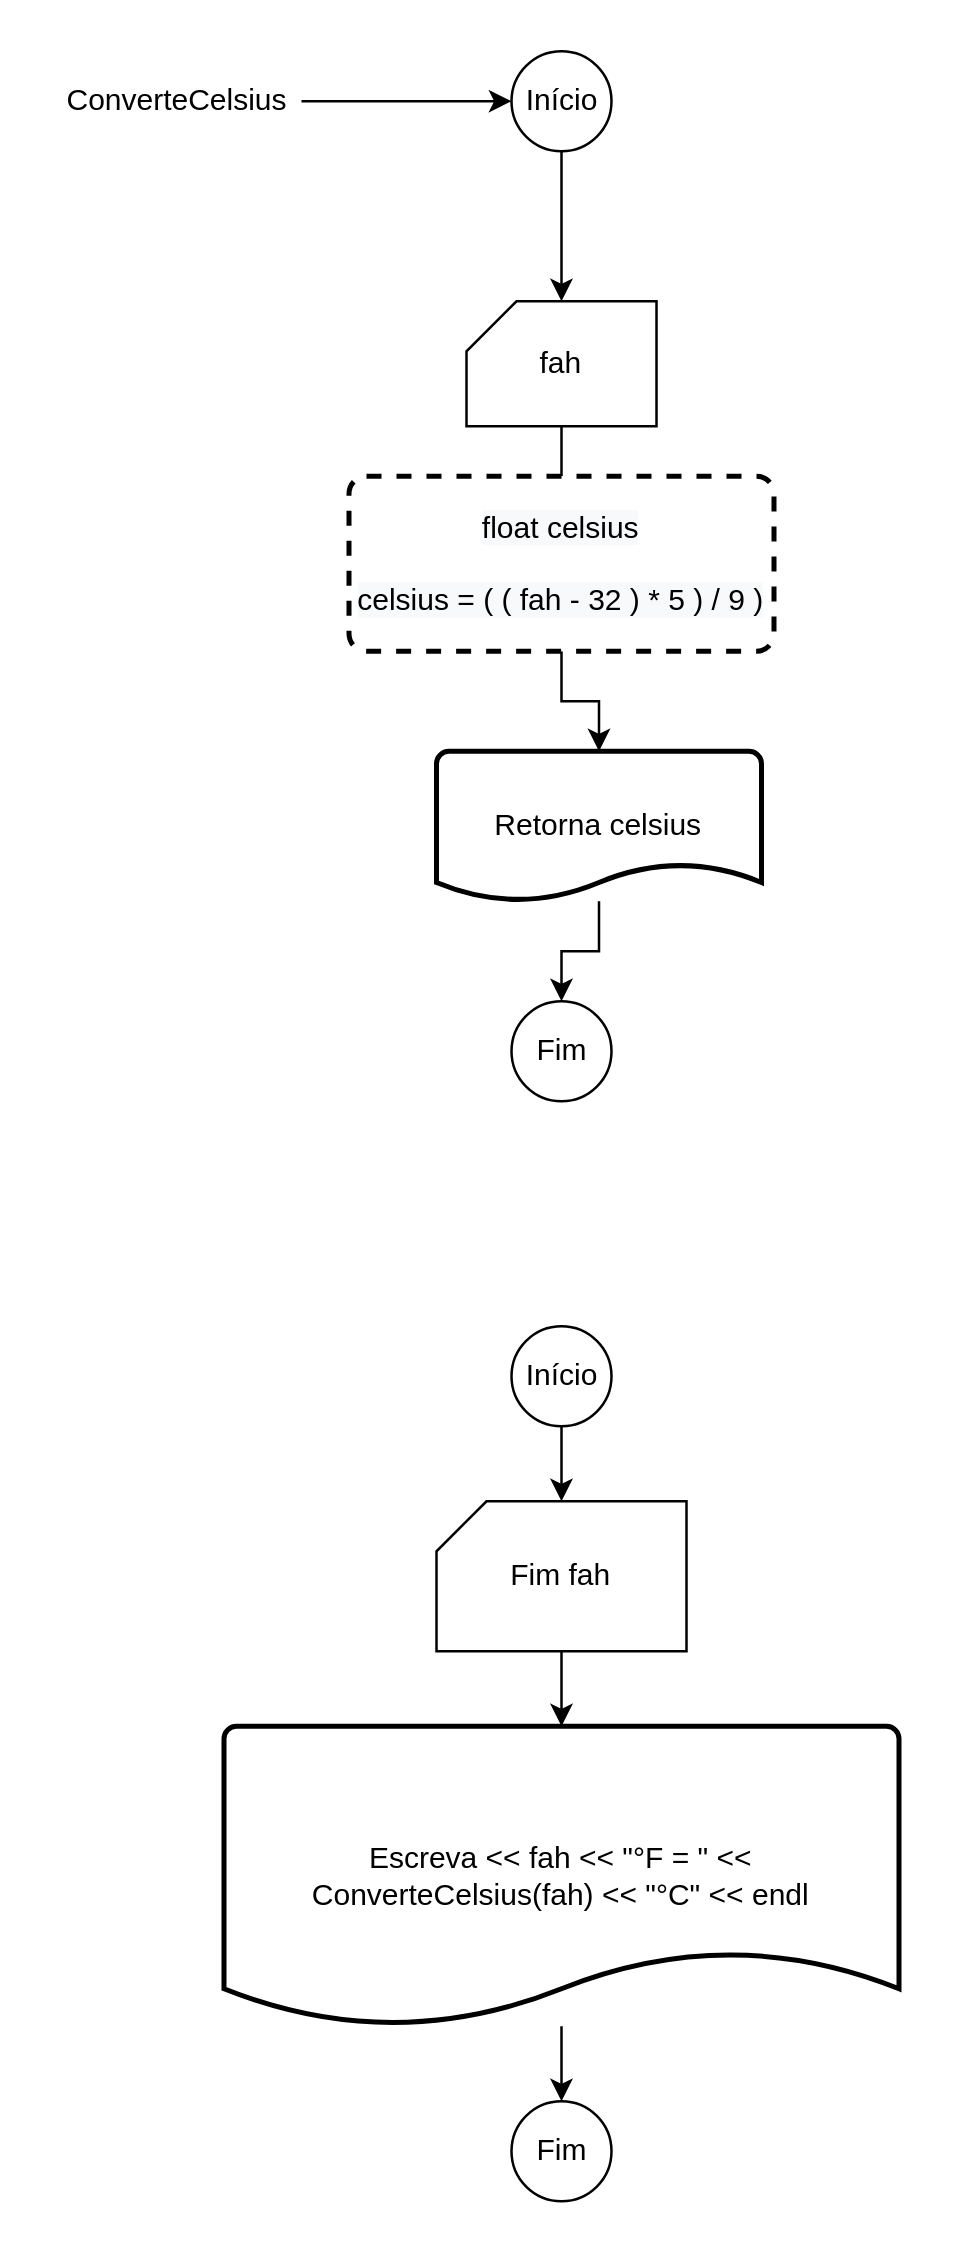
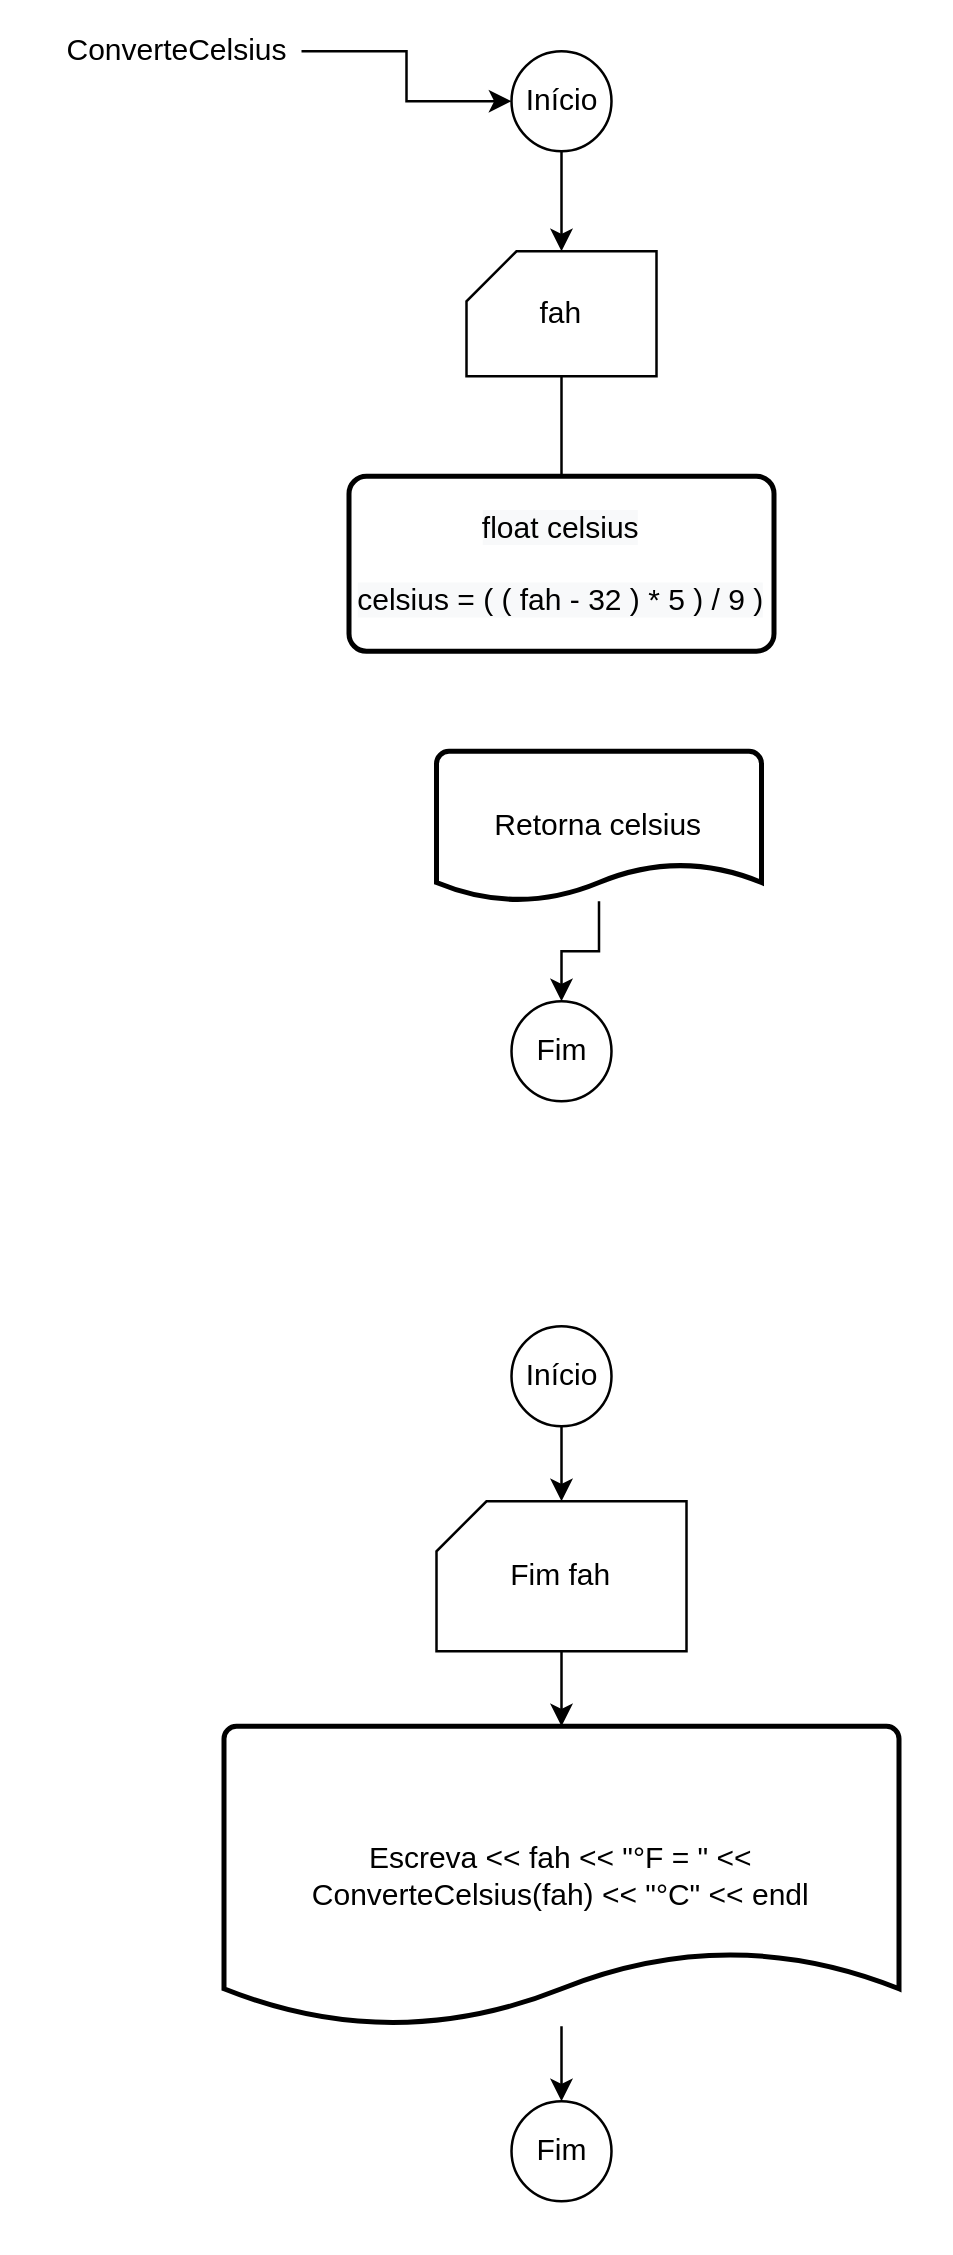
(176, 101) -> (176, 51)
(561, 364) -> (561, 314)
(561, 564) -> (561, 564)
(571, 701) -> none
